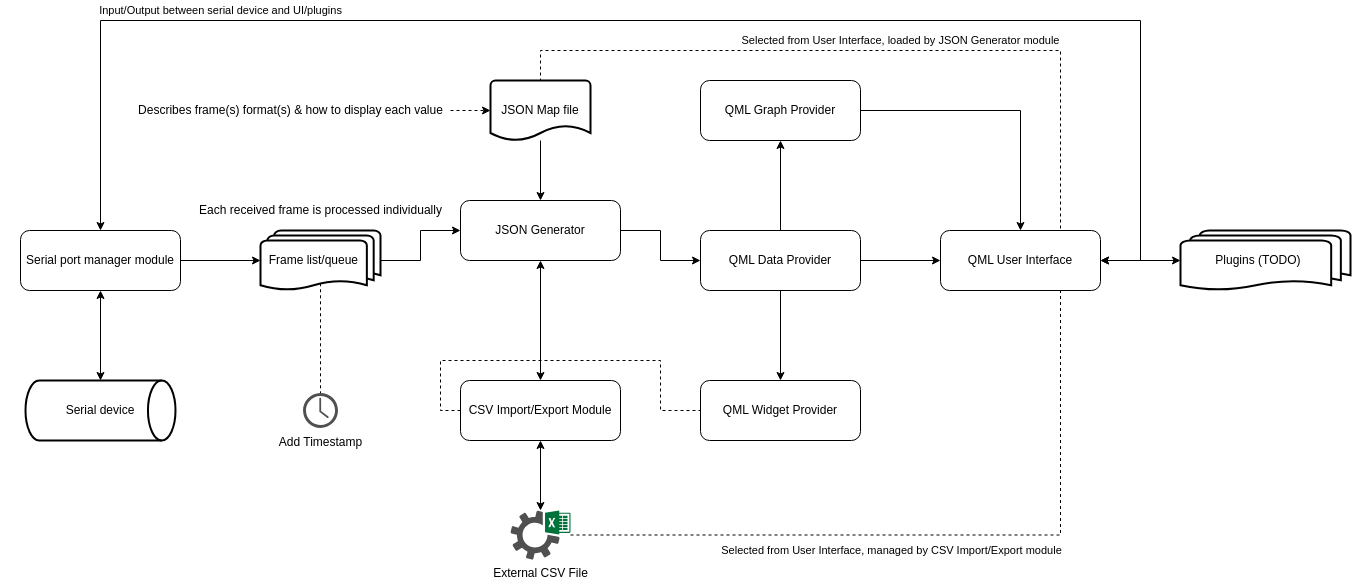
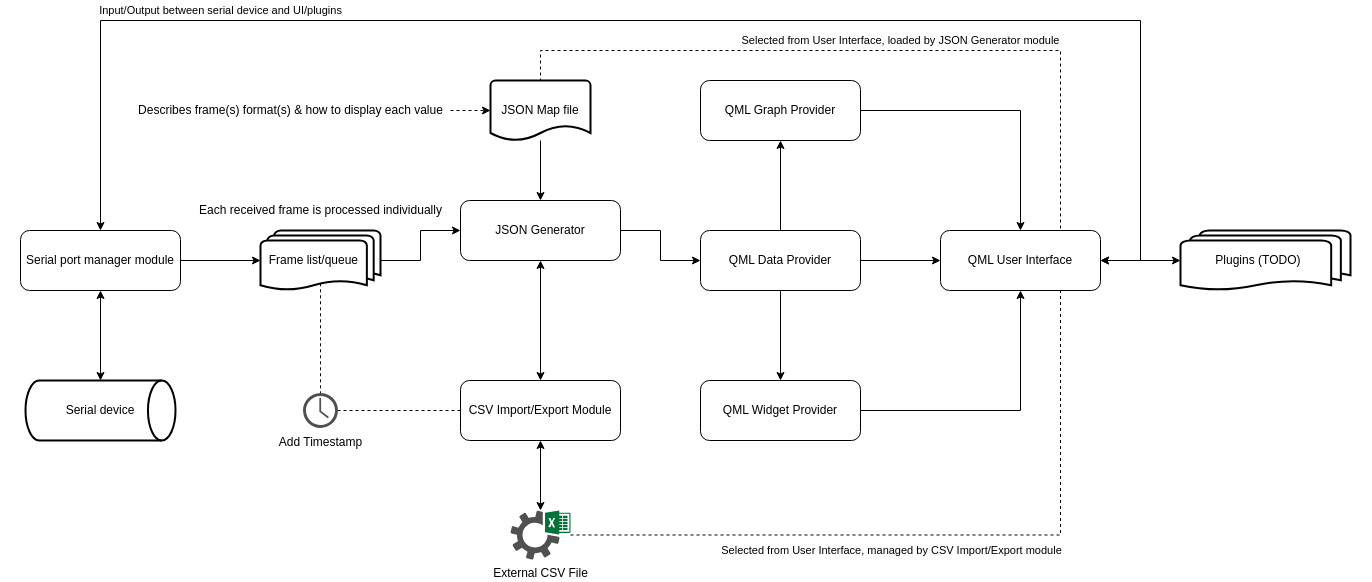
(573, 361) -> (388, 411)
none -> (997, 411)
